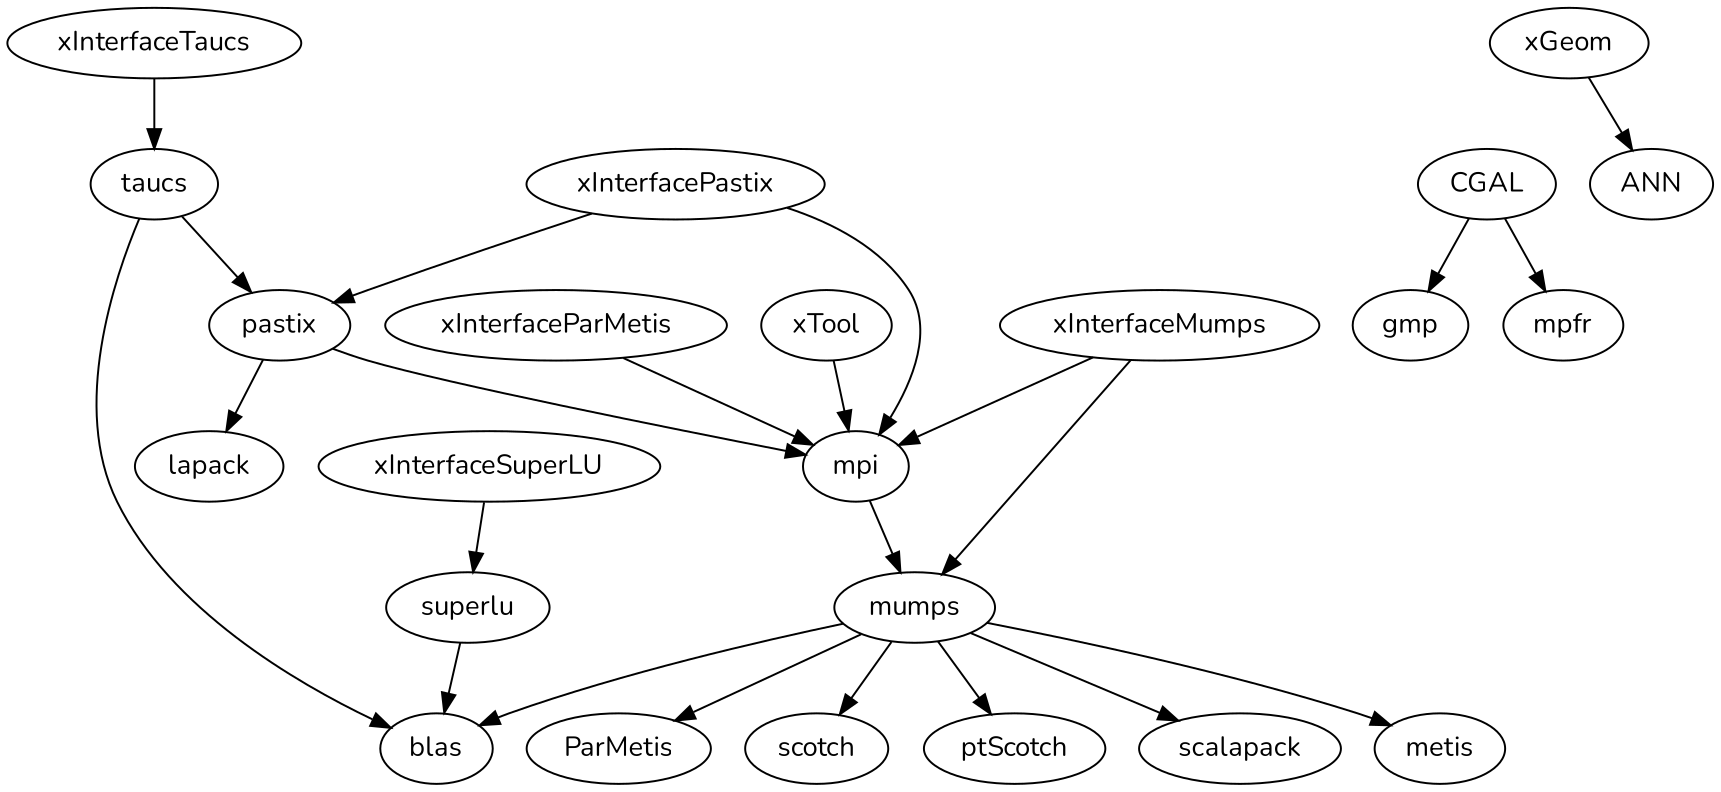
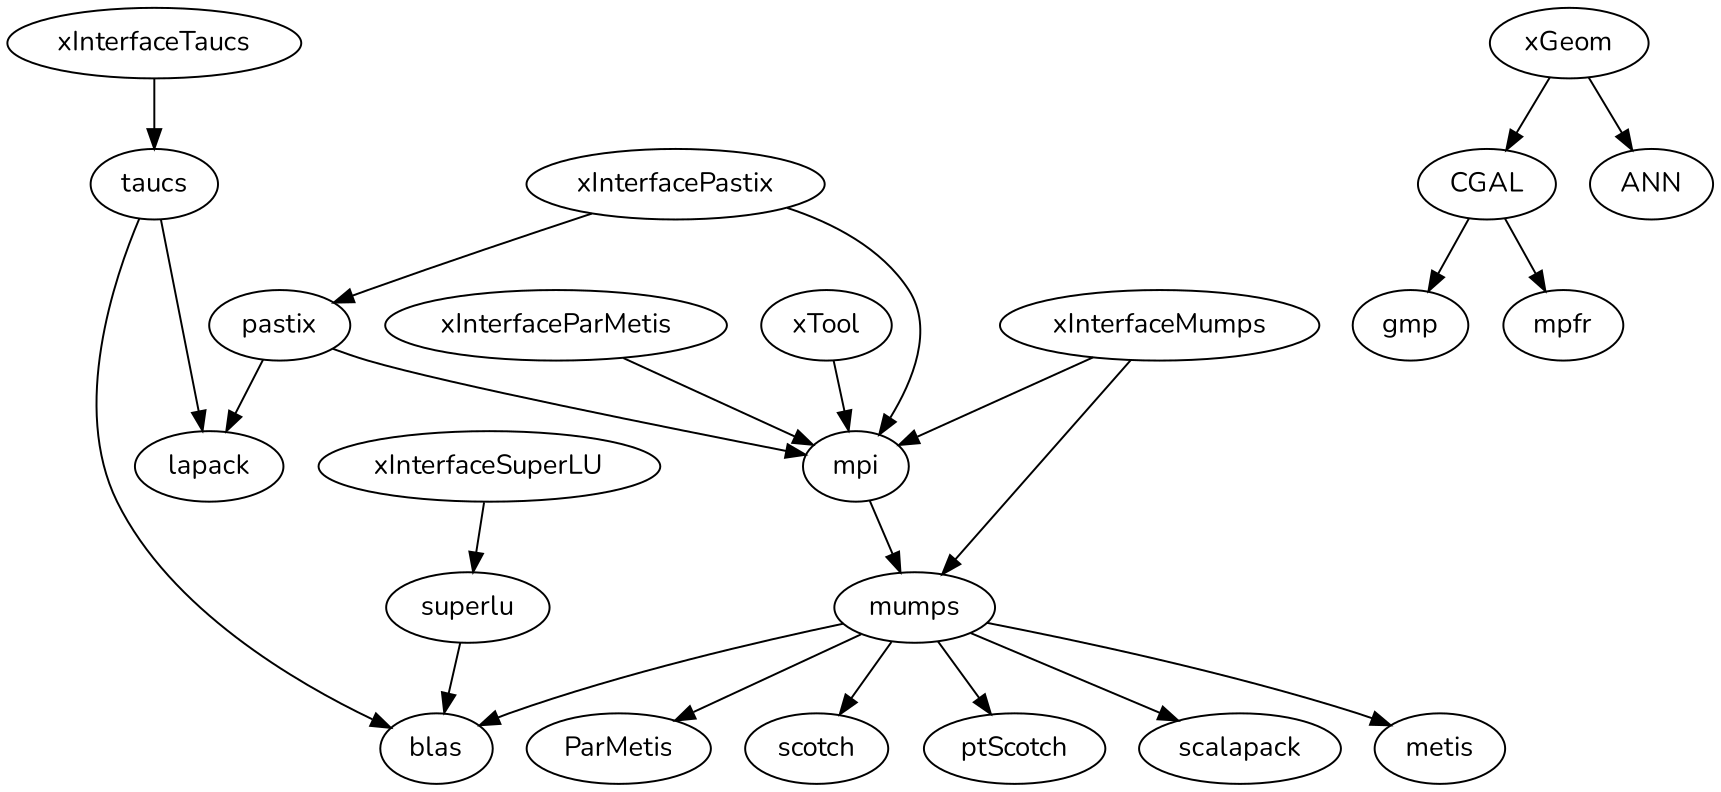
none -> (1533, 105)
(210, 247) -> (180, 316)
